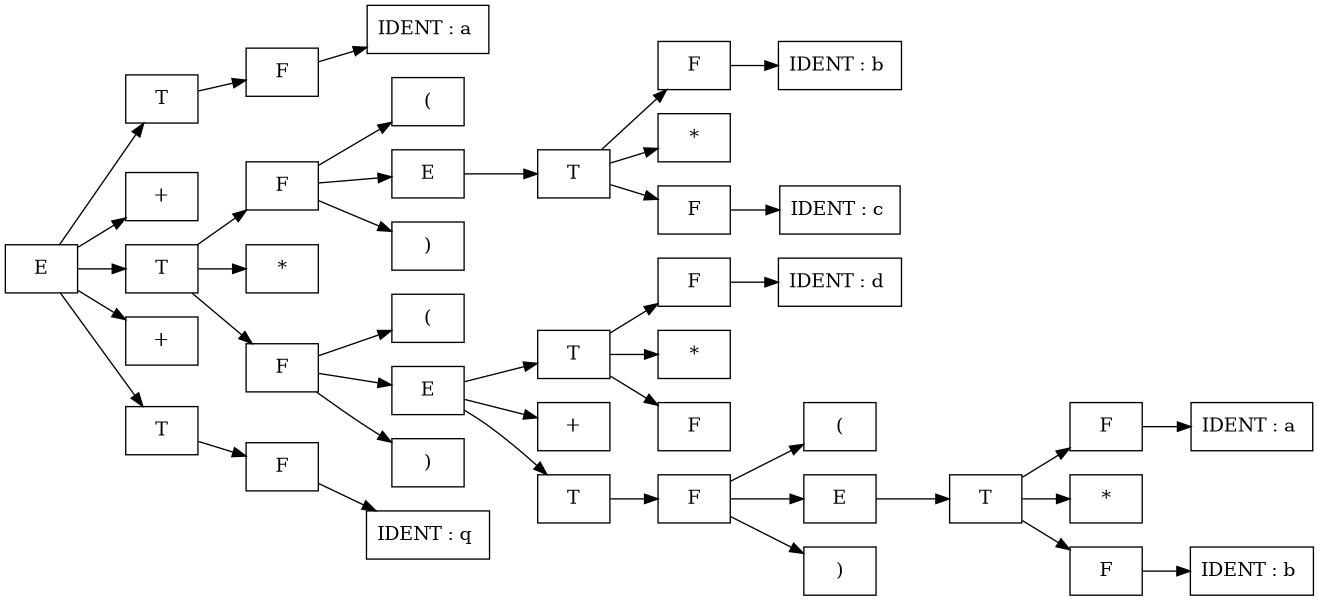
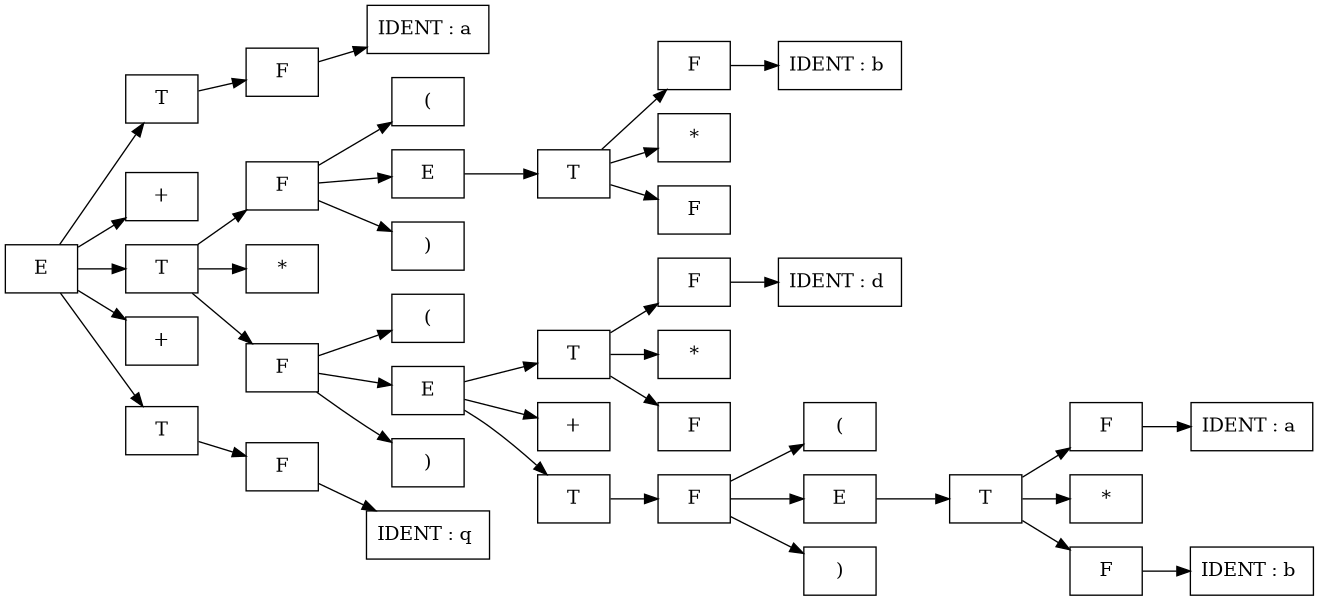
(840, 210) -> none
